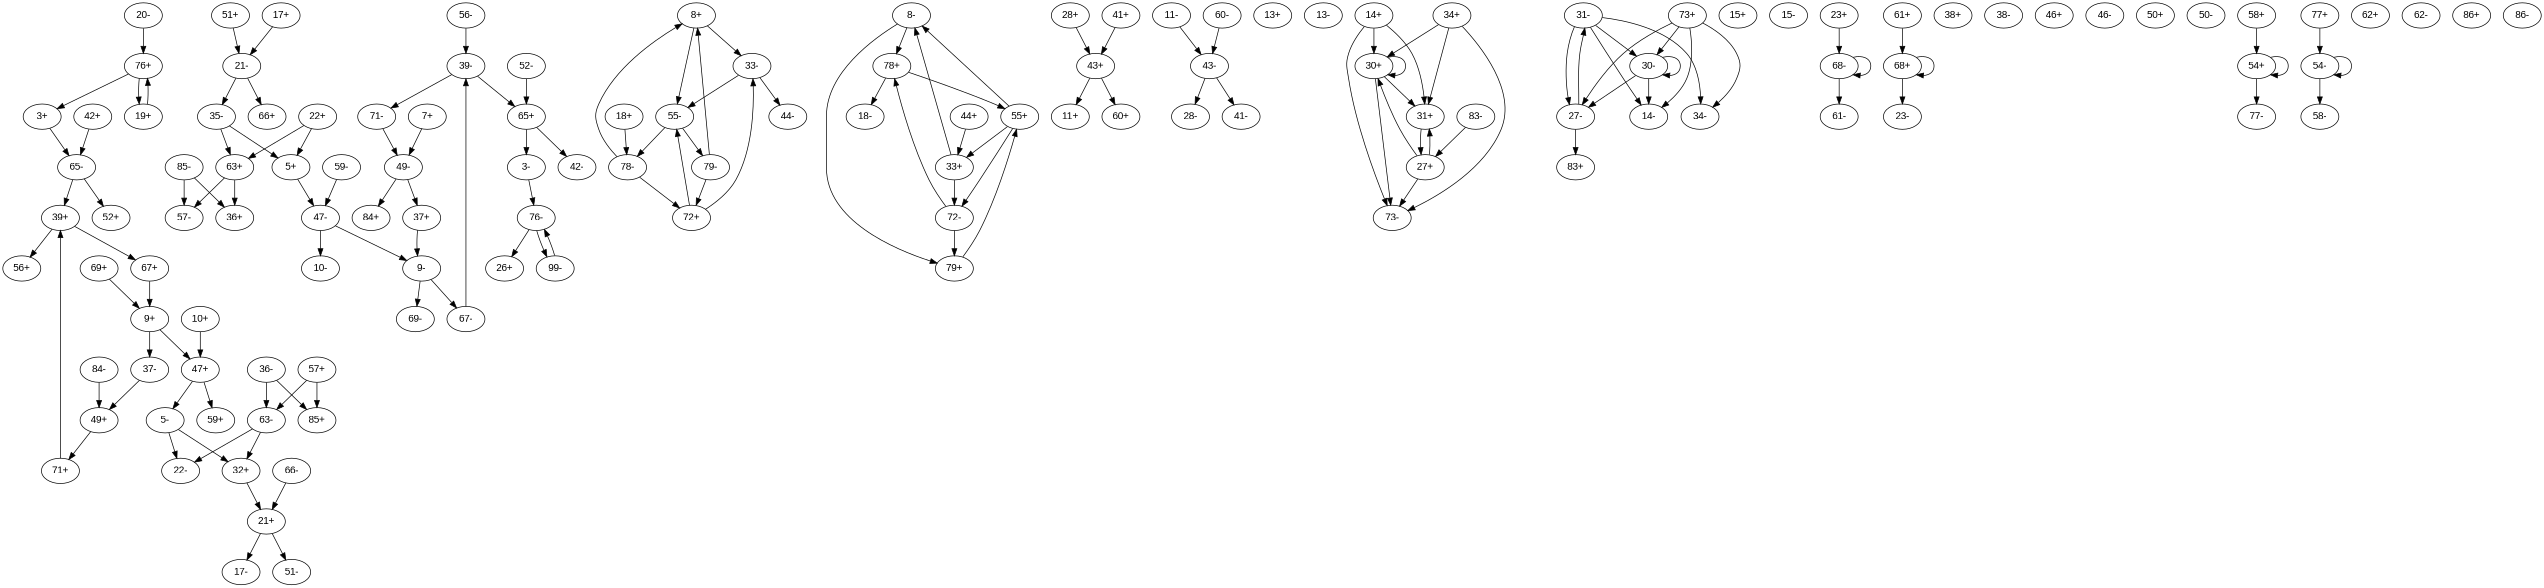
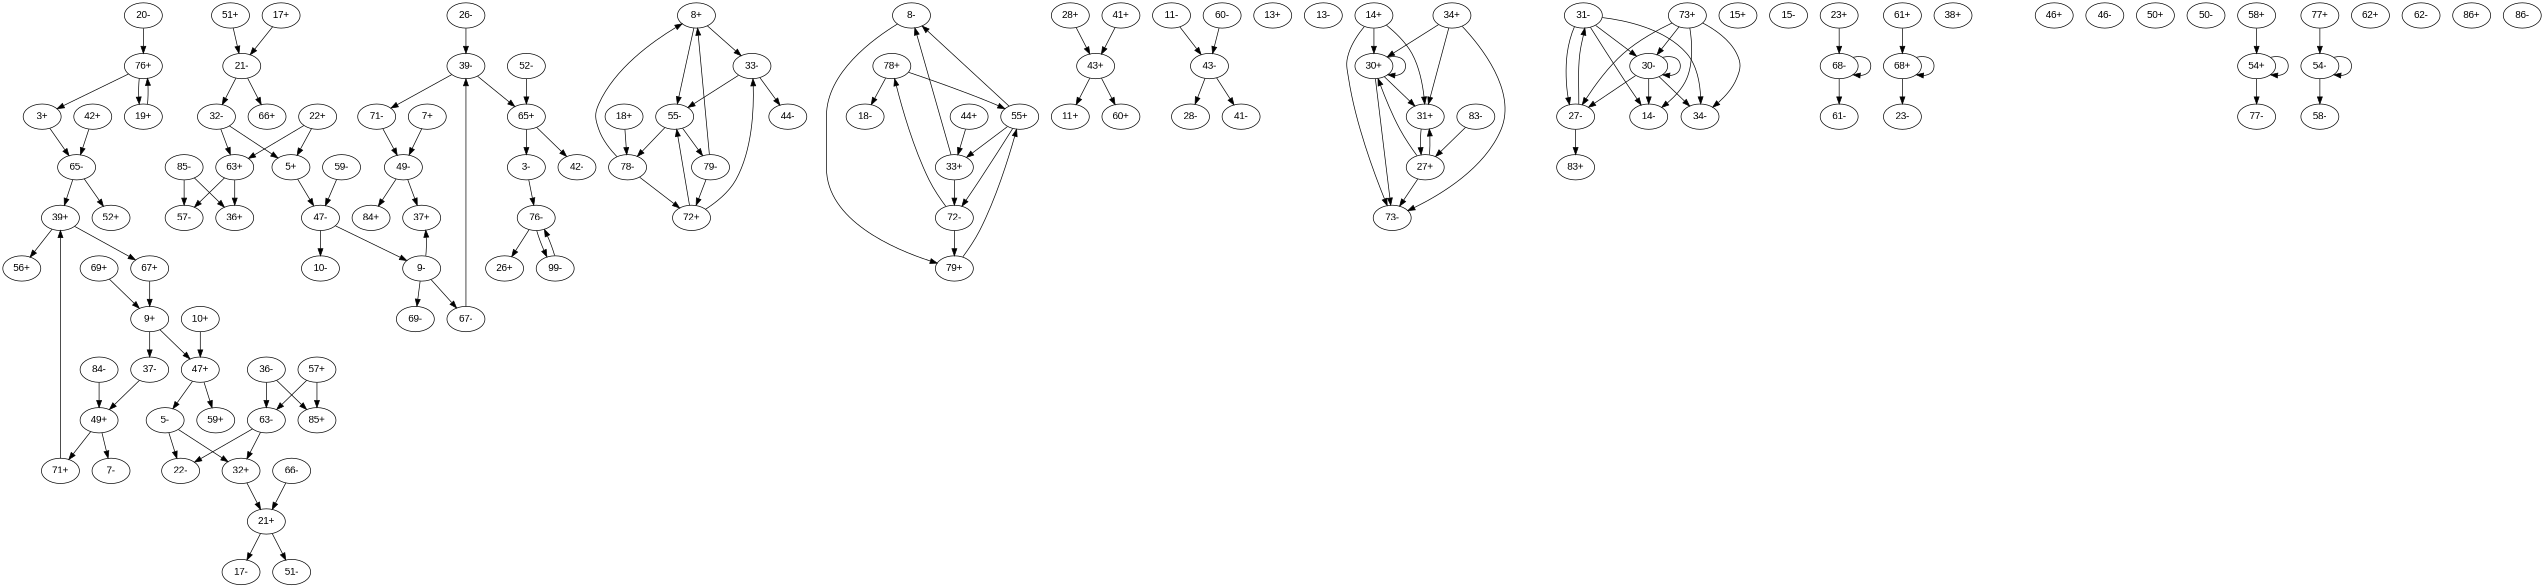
(466, 15) -> (466, 15)
(2004, 15) -> none
(903, 37) -> none
none -> (1672, 89)
(216, 117) -> (216, 117)
(417, 240) -> (426, 247)
none -> (111, 471)
